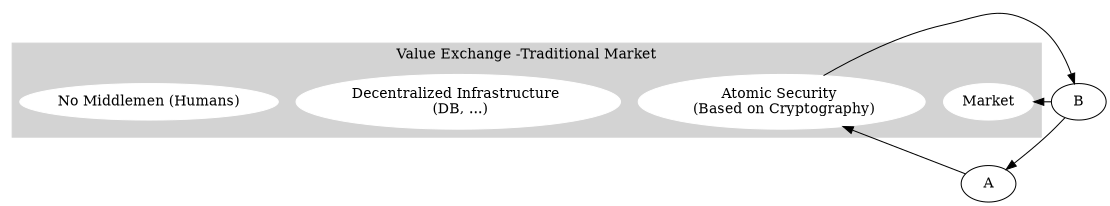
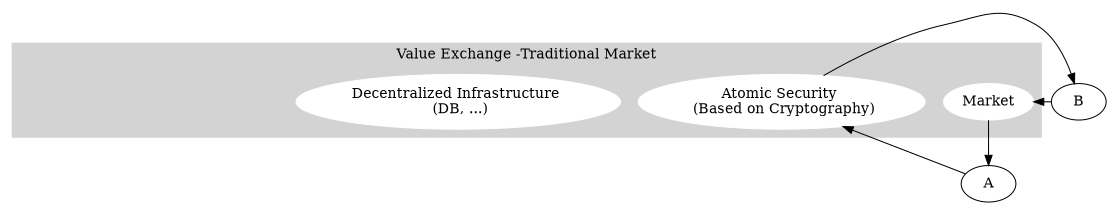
(149, 102) -> none
(1038, 144) -> (989, 144)
